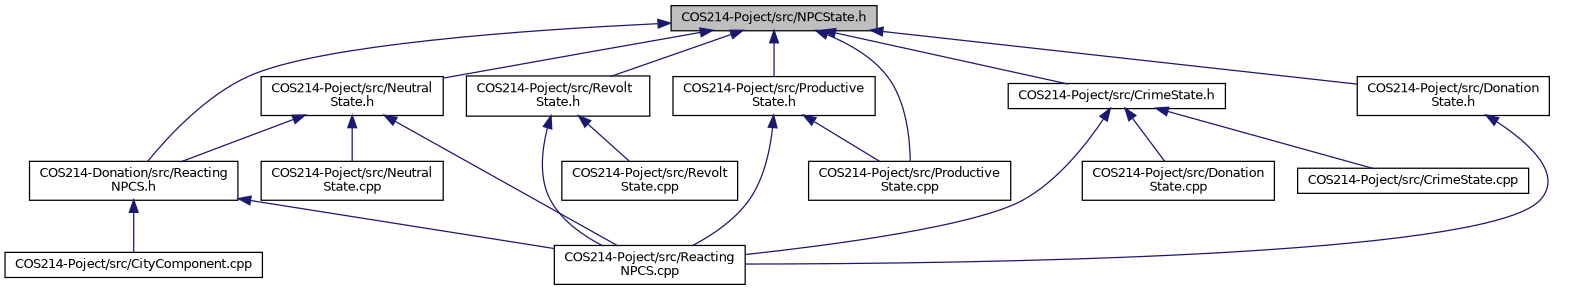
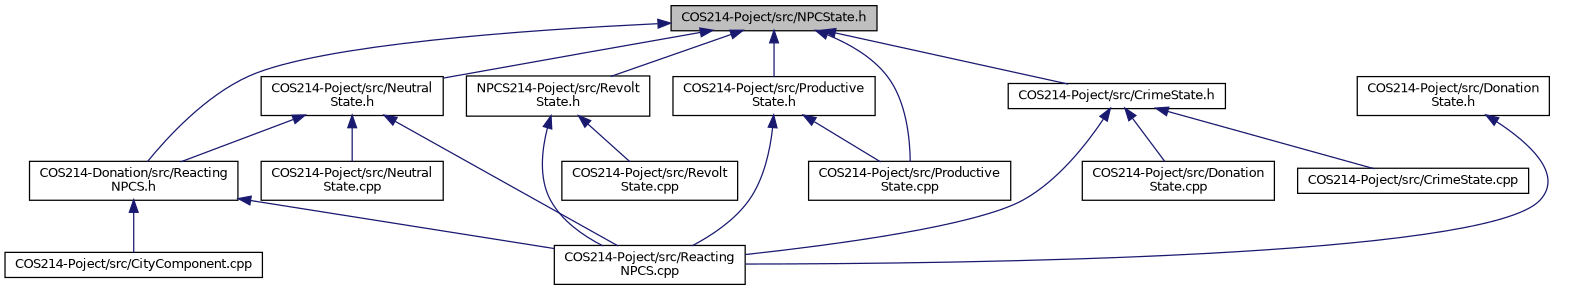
(1120, 58) -> none
(558, 96) -> (558, 96)
